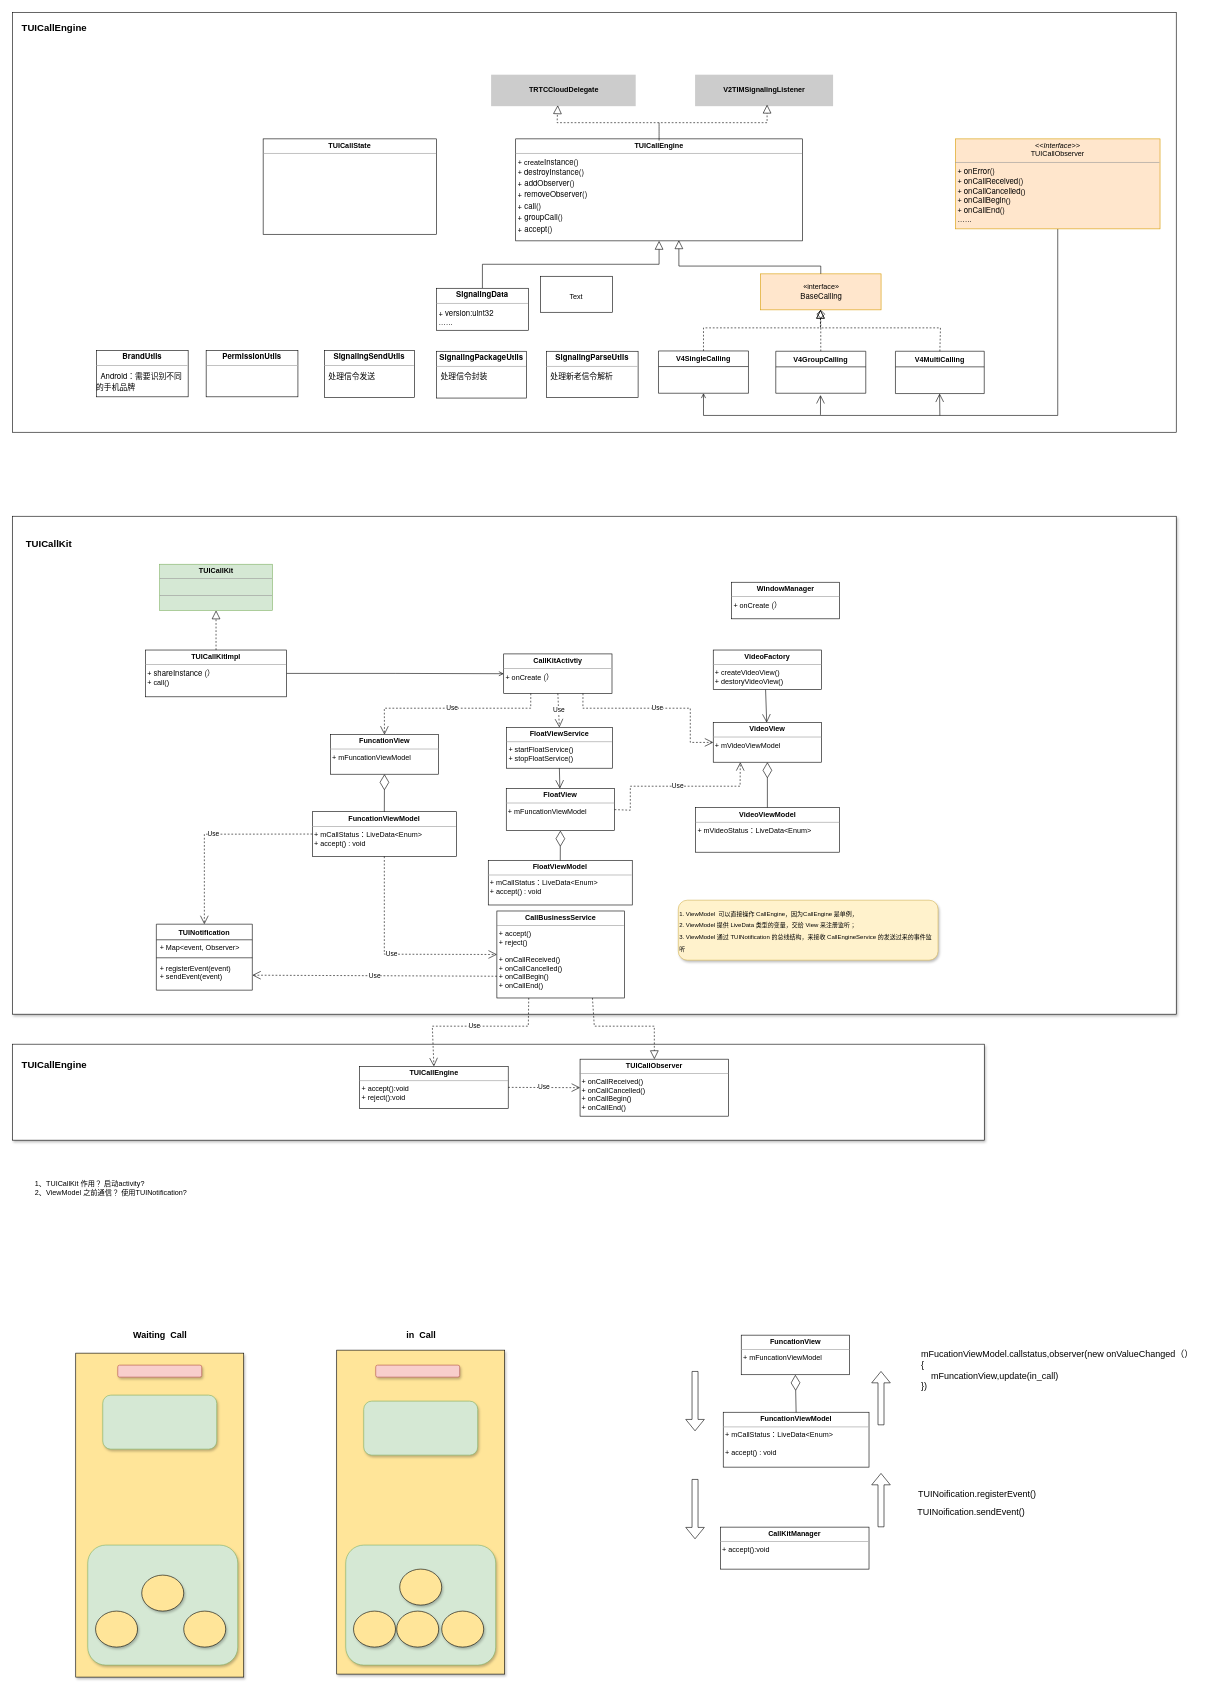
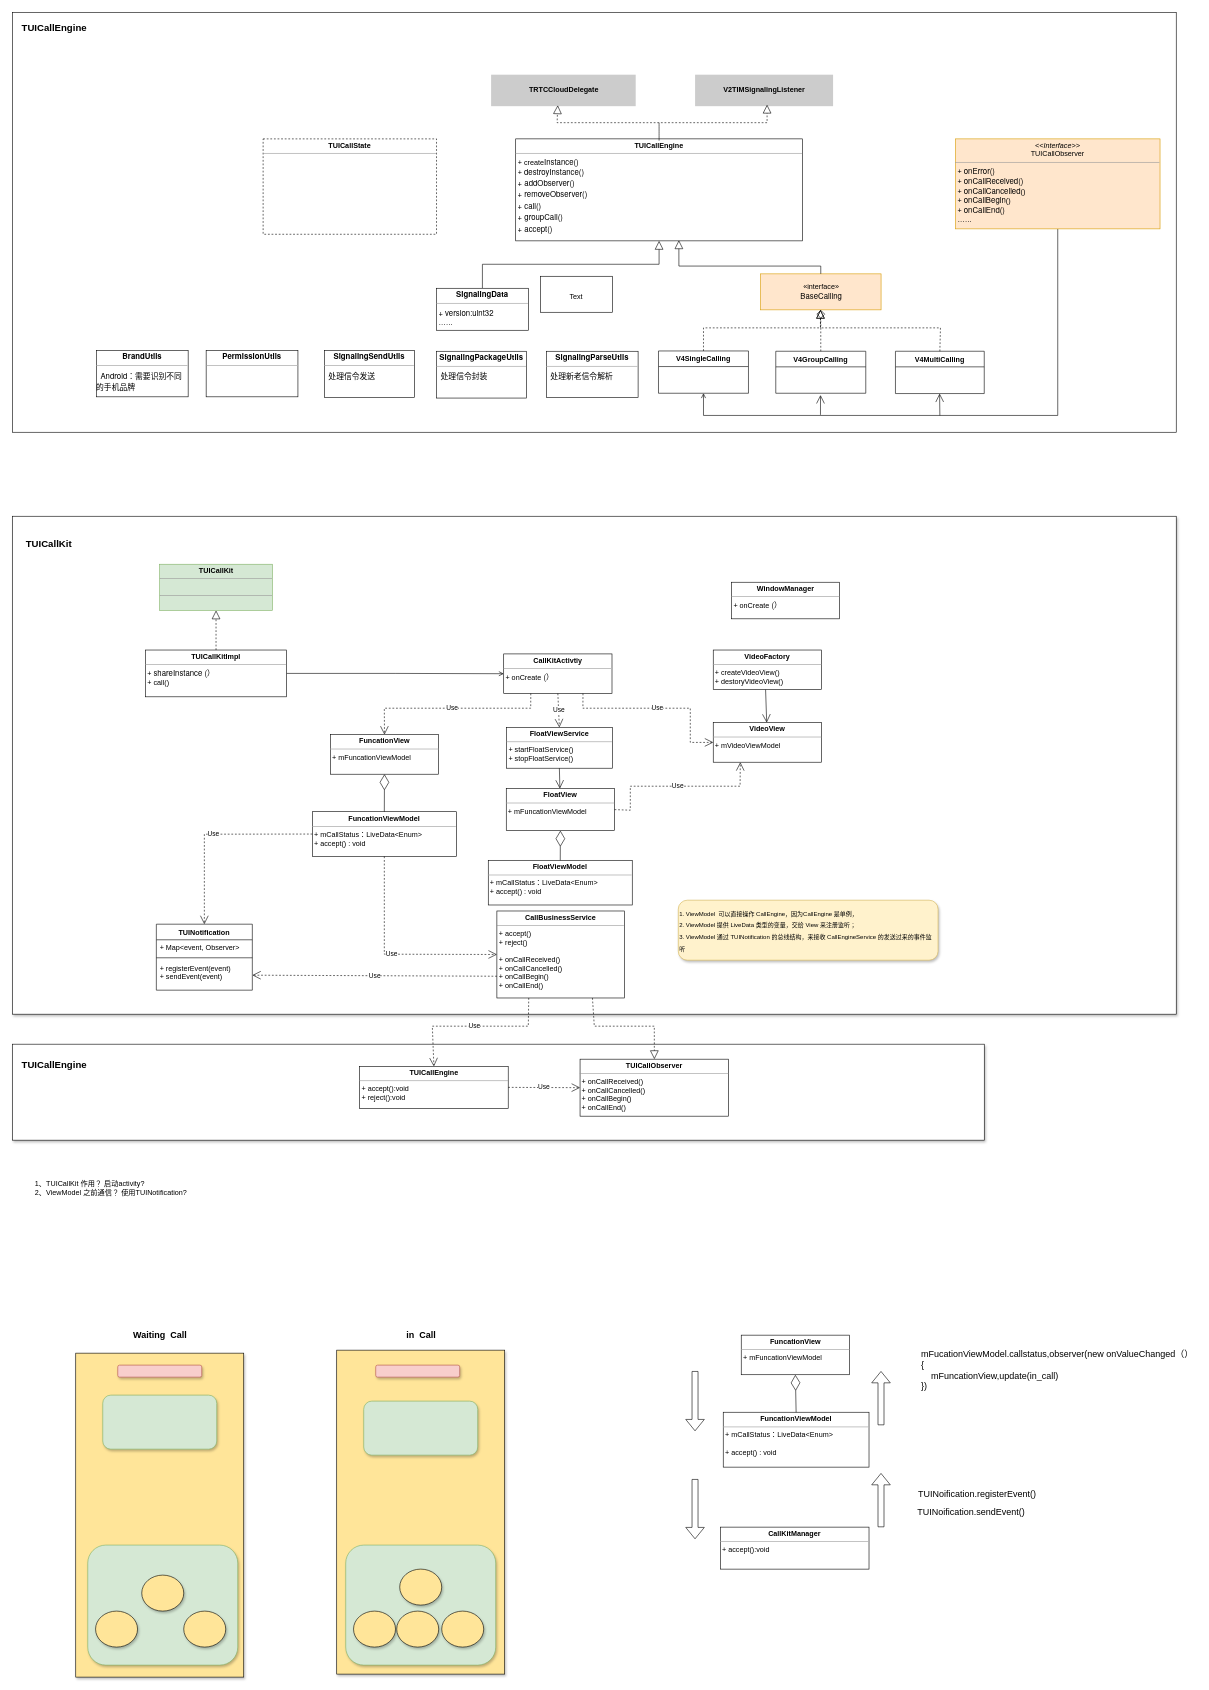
(350, 187) -> (350, 187)
(767, 793) -> none
(767, 830) -> none
